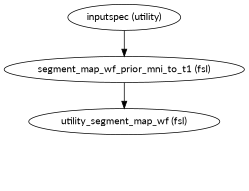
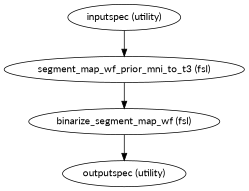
(124, 69) -> (124, 69)
(124, 122) -> (124, 122)
none -> (124, 174)
